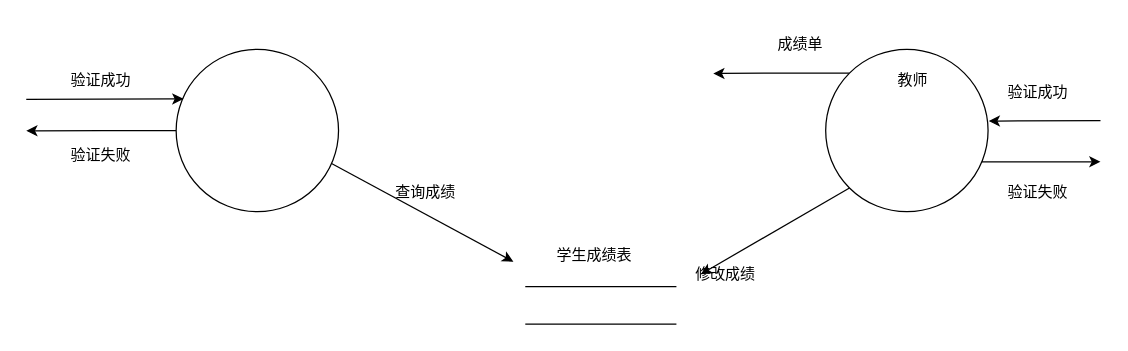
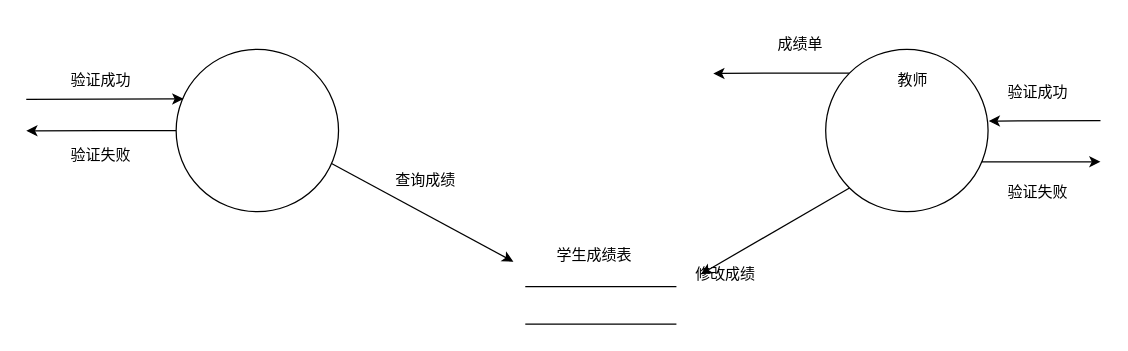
(426, 193) -> (426, 181)
